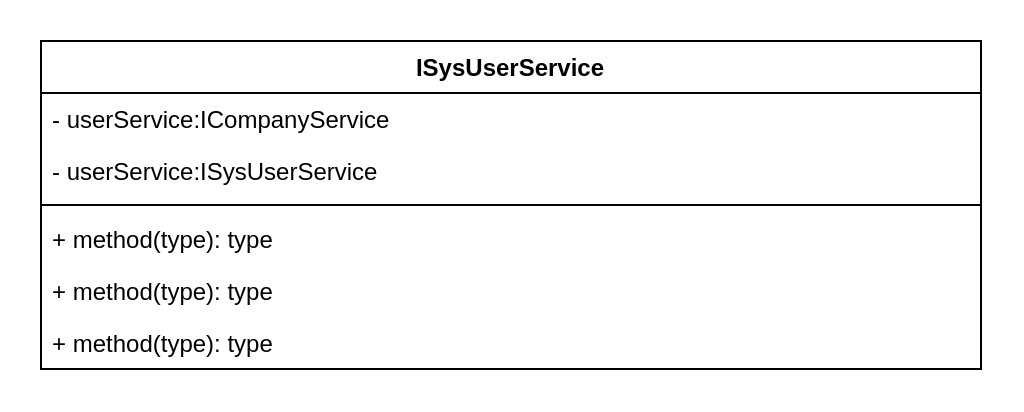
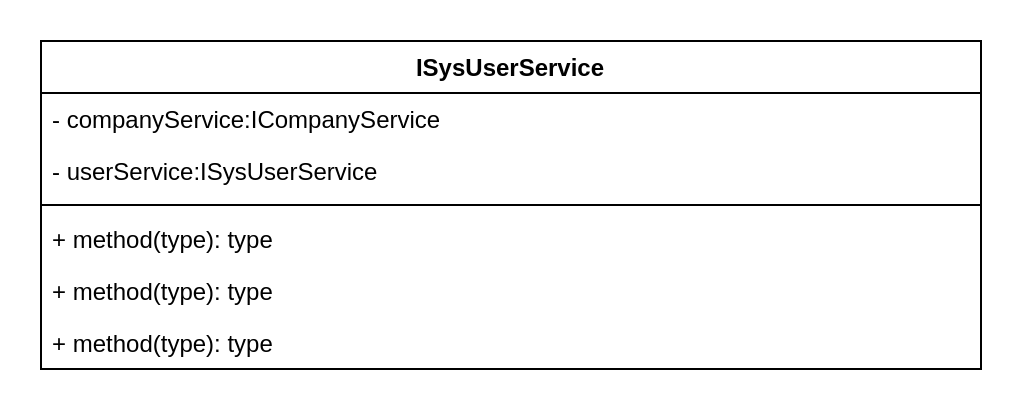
(234, 120) -> (255, 120)
